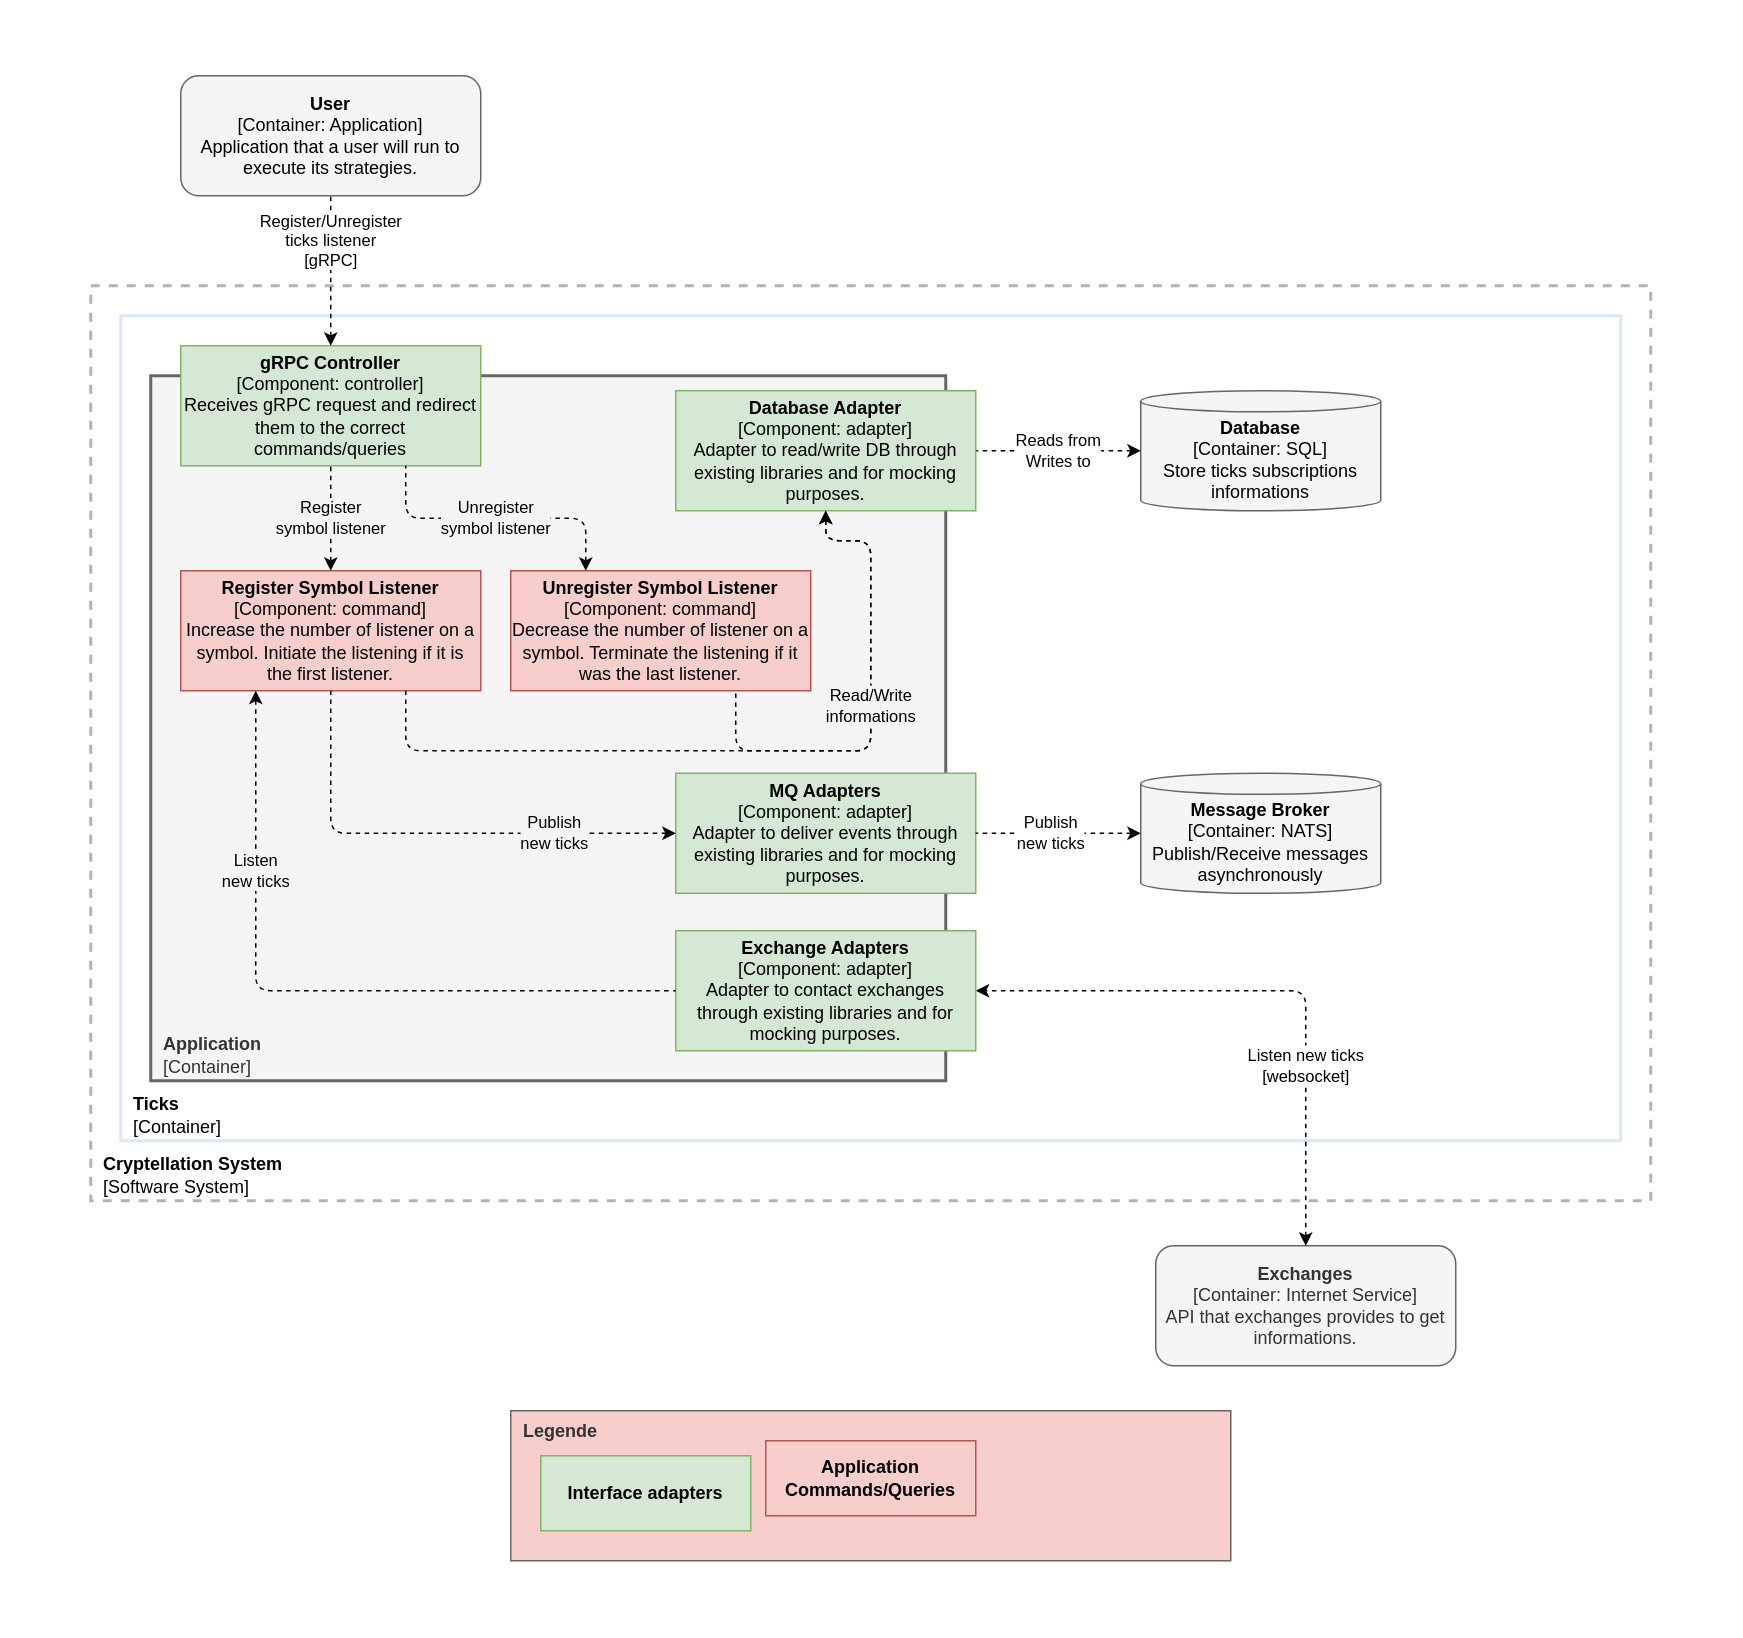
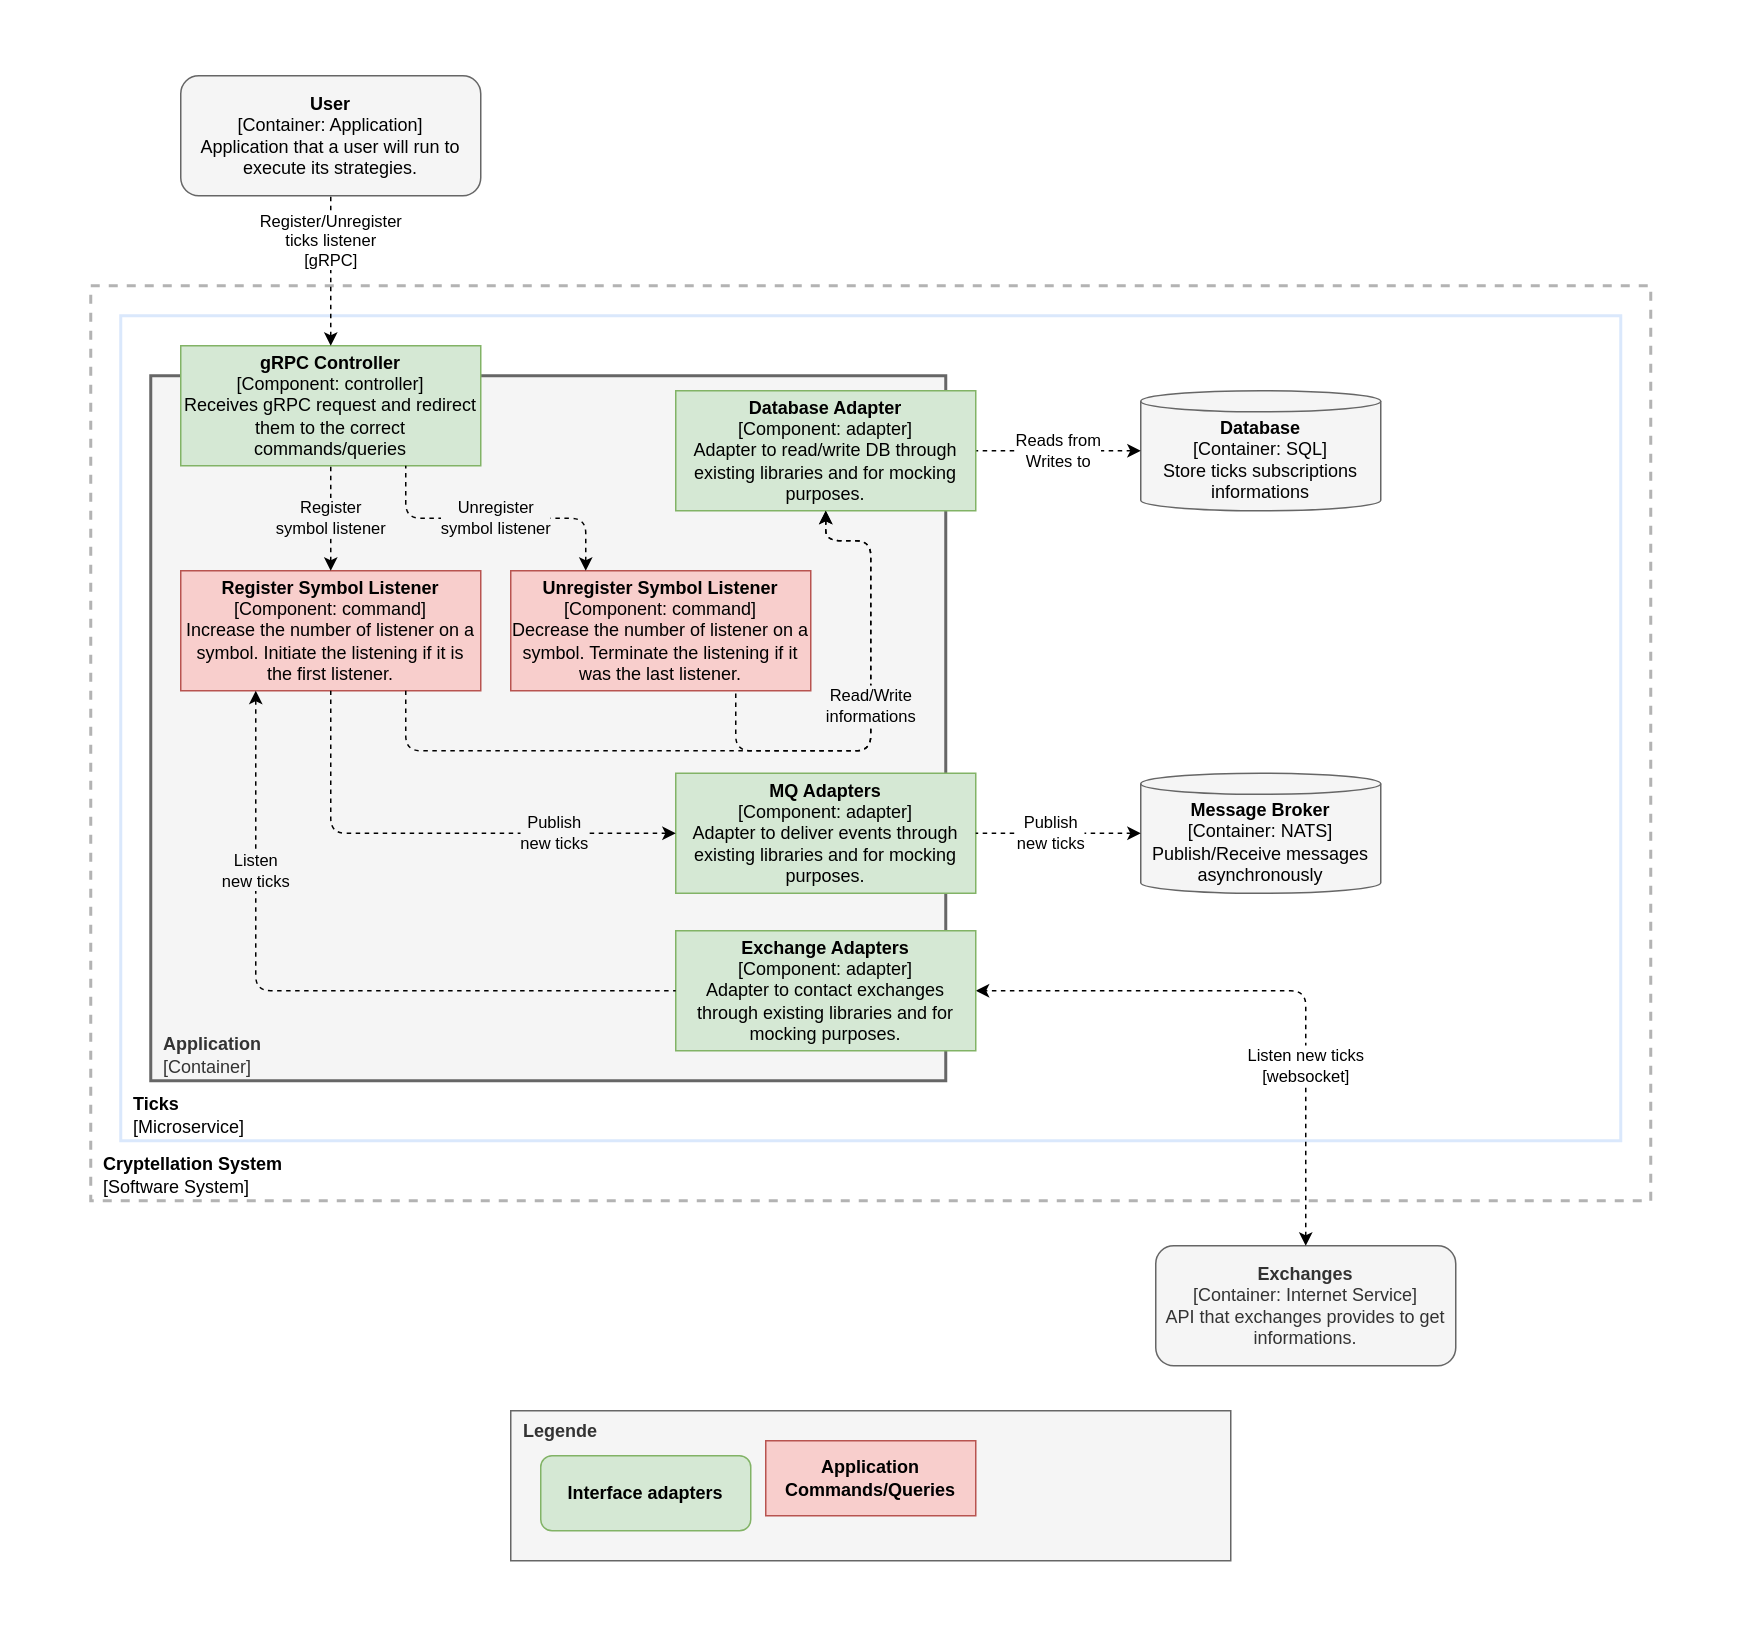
(177, 1115) -> (190, 1115)
(549, 1432) -> (549, 1432)
(646, 1493) -> (646, 1493)
